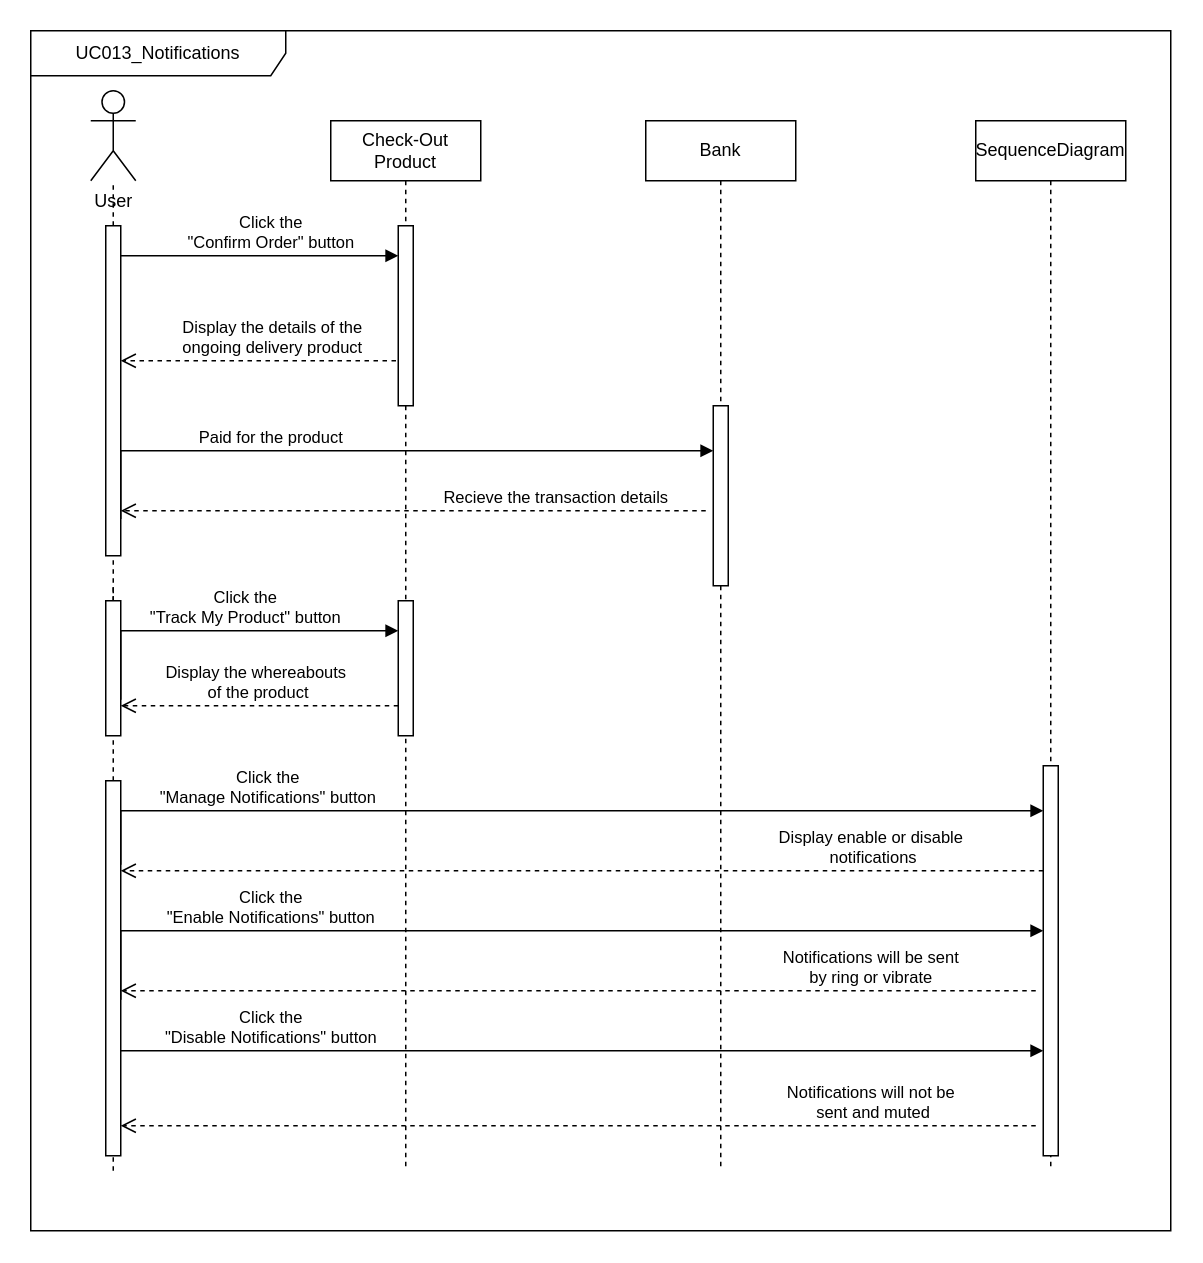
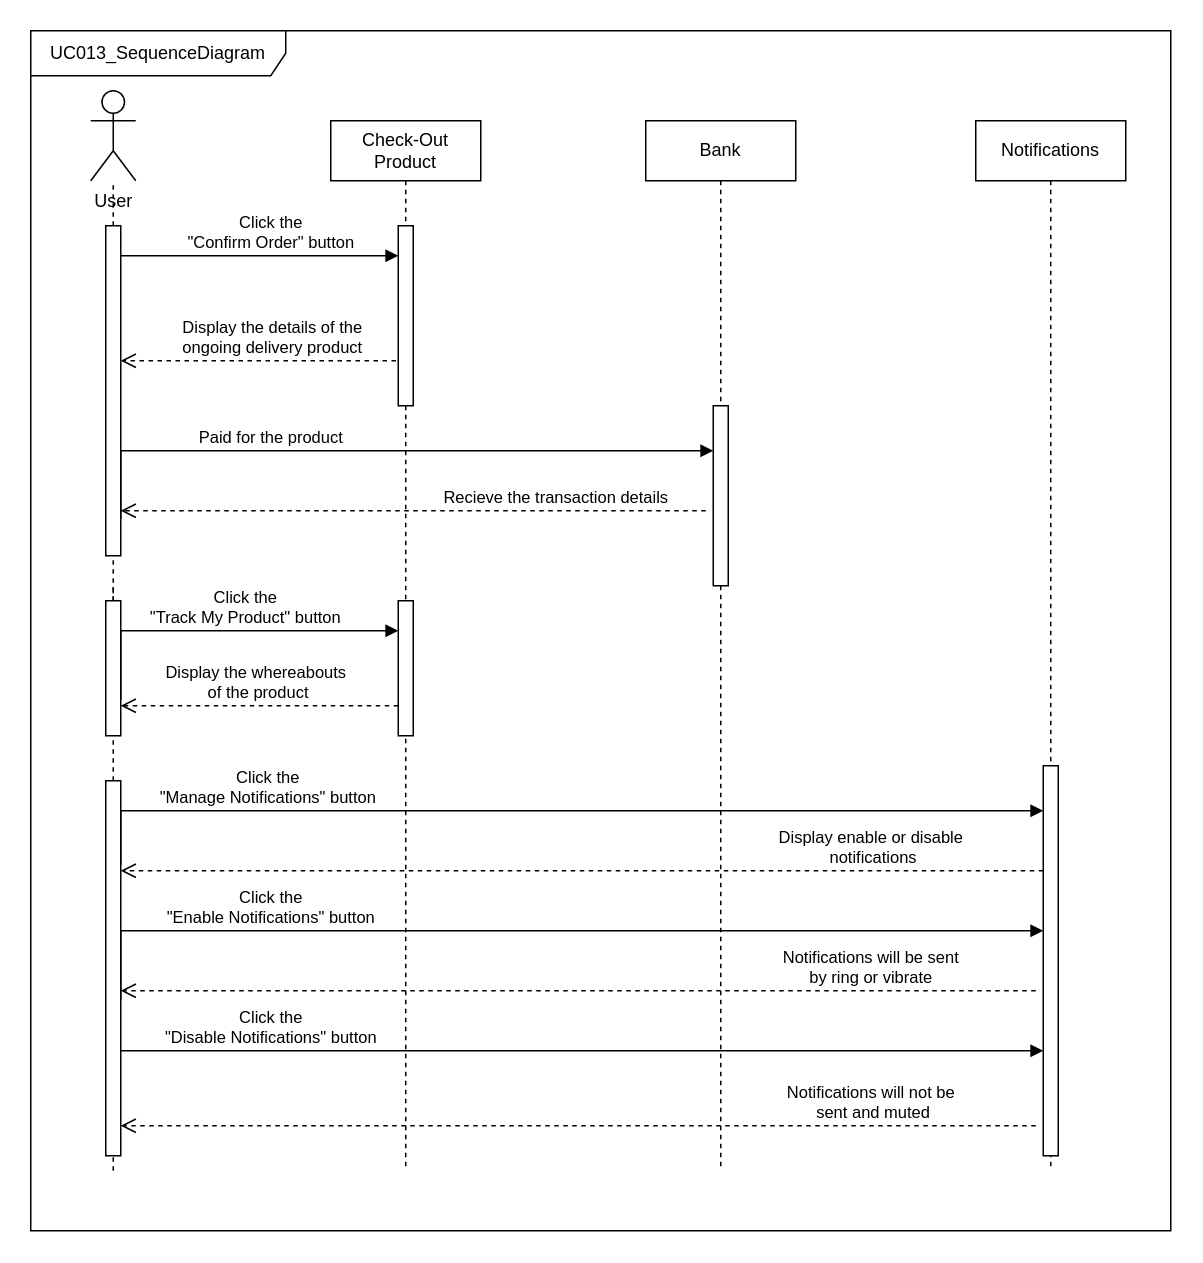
(158, 53) -> (158, 53)
(1051, 151) -> (1051, 151)
